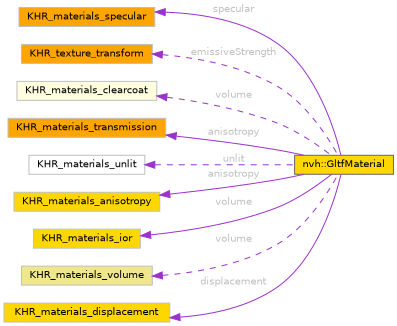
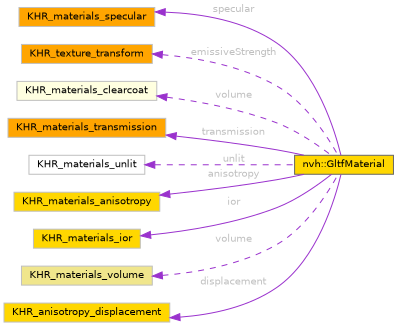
(232, 132) -> (232, 132)
(232, 202) -> (232, 202)
(87, 313) -> (87, 313)
